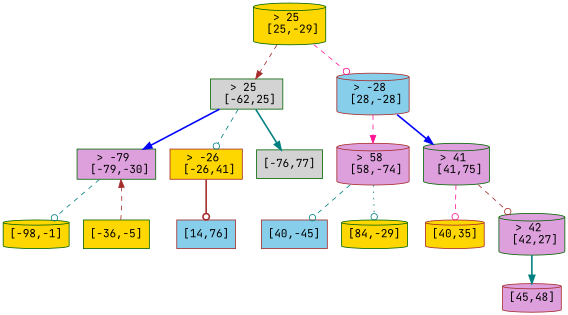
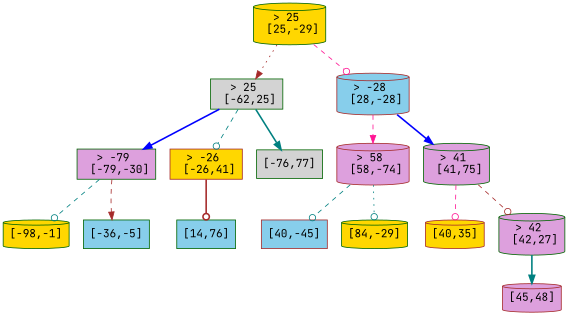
(268, 58) -> (268, 58)
(122, 204) -> (111, 196)
(116, 234) -> (116, 234)
(206, 234) -> (206, 234)
